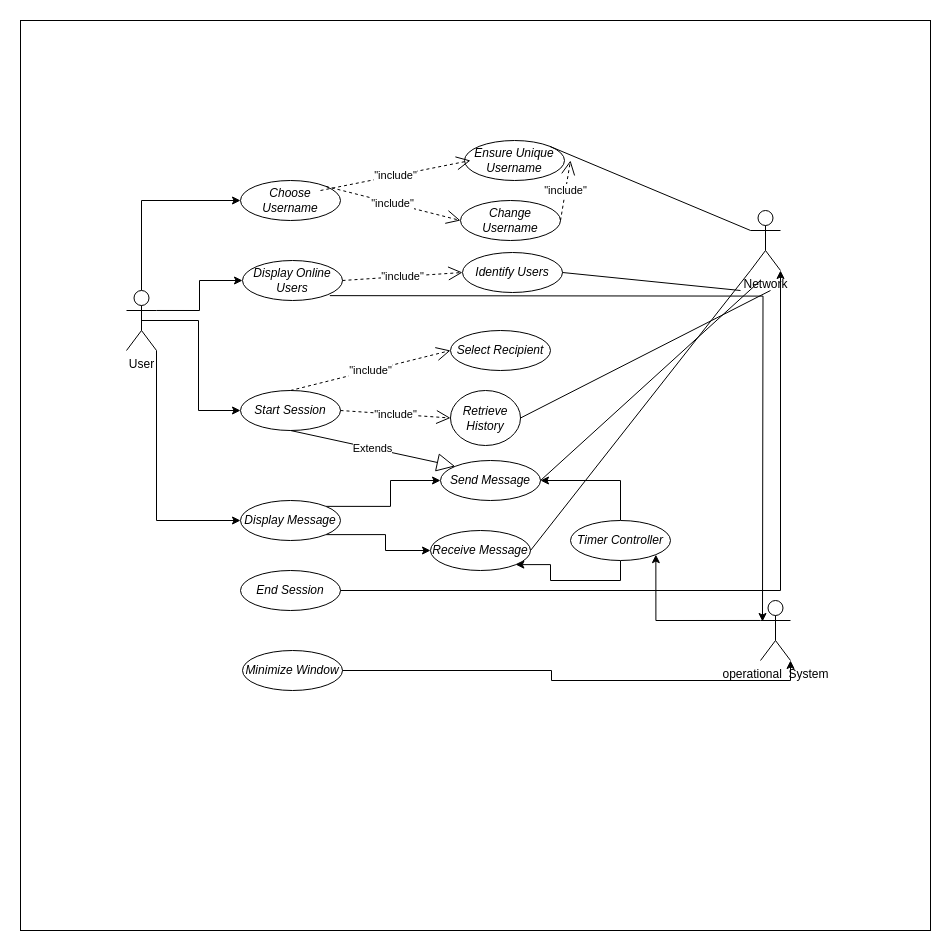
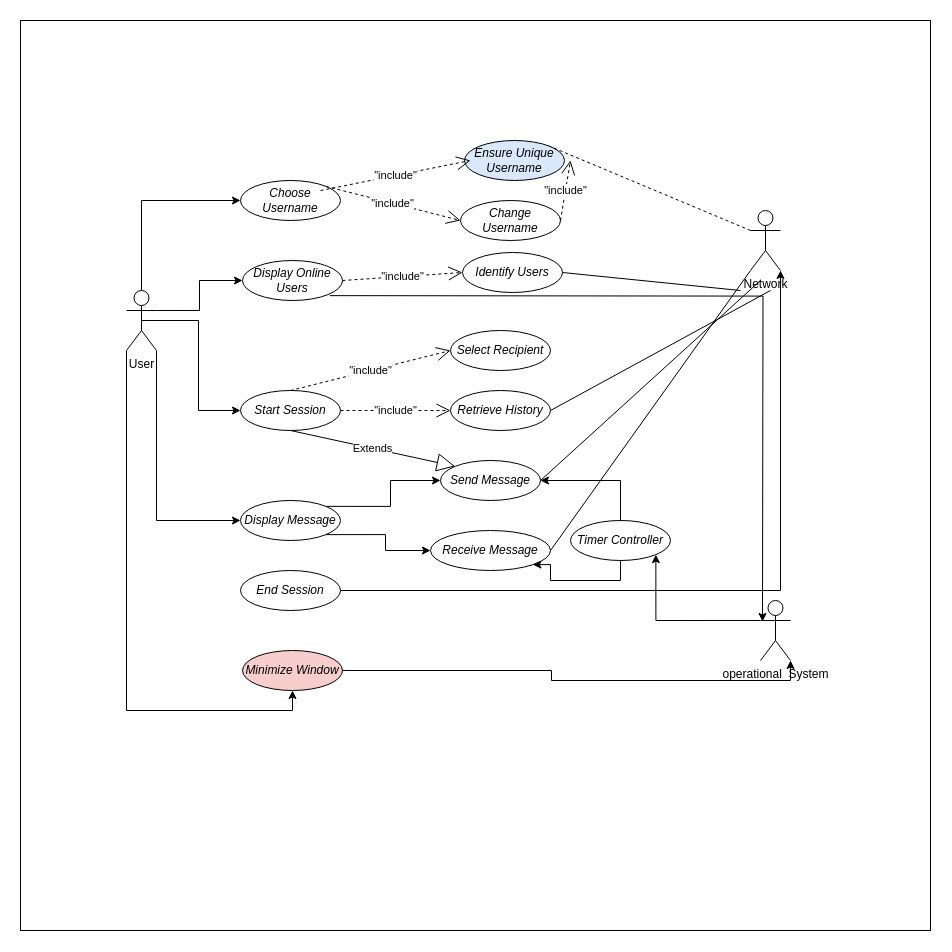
(515, 161) -> (515, 161)
(652, 189) -> (652, 189)
(486, 418) -> (501, 411)
(481, 551) -> (491, 551)
none -> (127, 621)
(293, 671) -> (293, 671)
